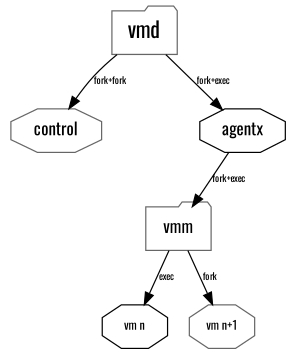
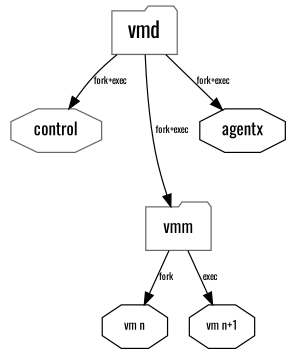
(111, 82) -> (111, 82)
(214, 174) -> (151, 126)
(167, 278) -> (167, 278)
(211, 278) -> (211, 278)
(222, 327) -> (222, 327)
